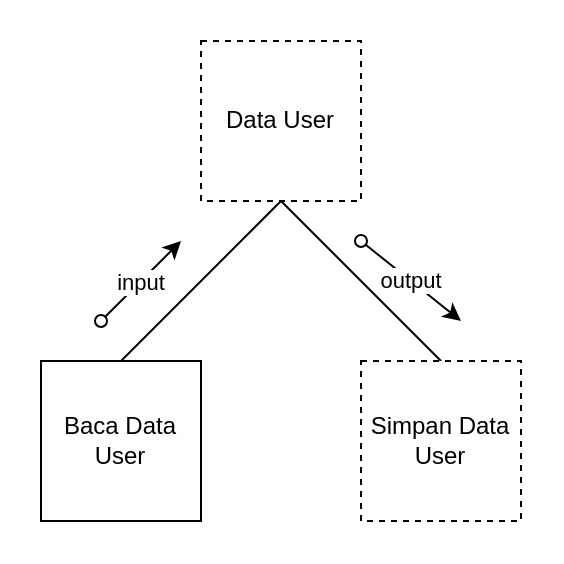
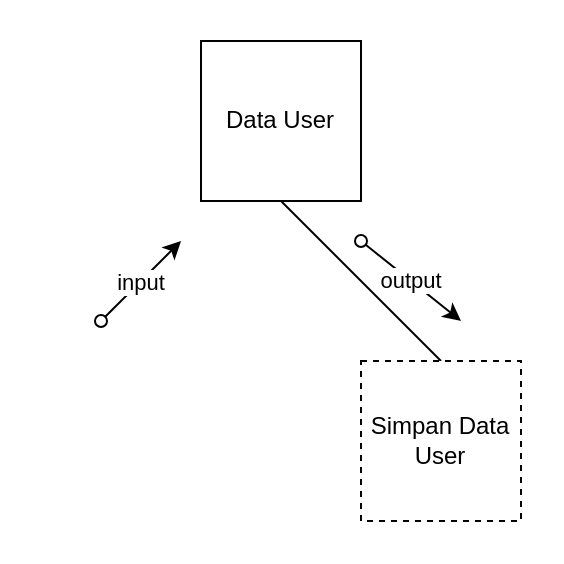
(281, 121) -> (281, 121)
(201, 281) -> none
(121, 441) -> none
